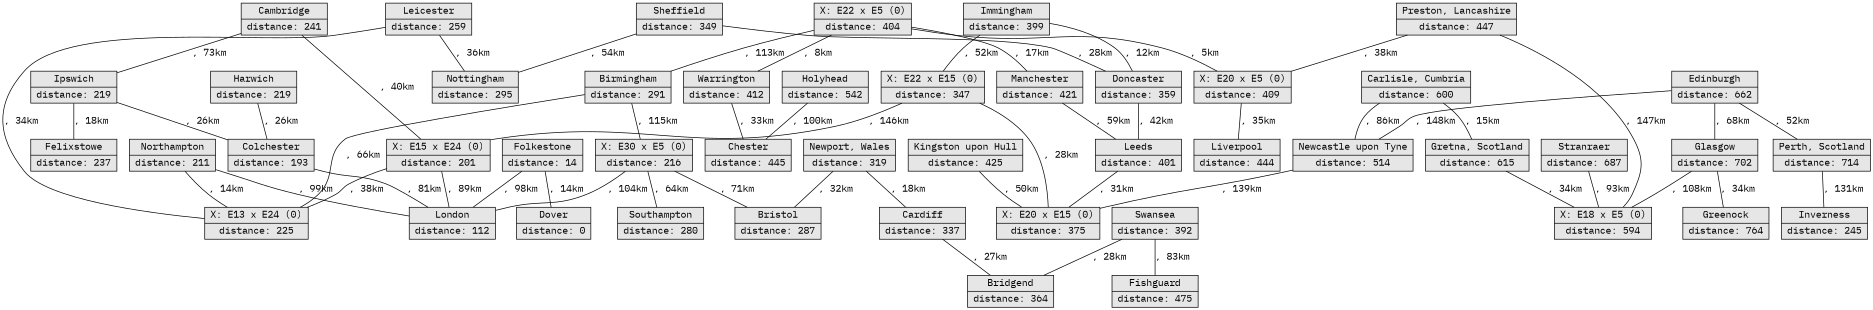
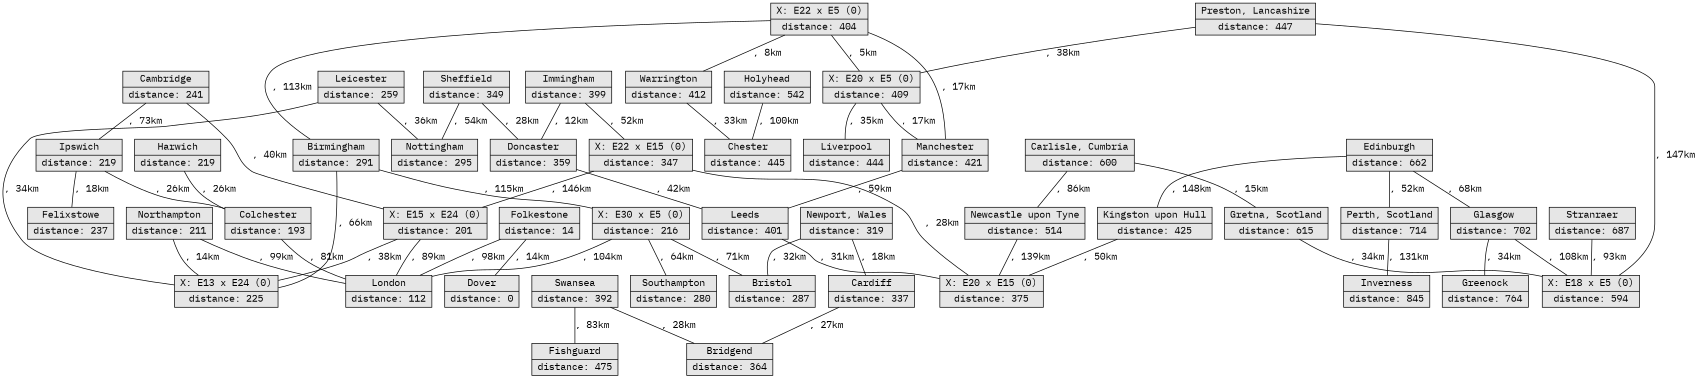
(1521, 102) -> (1243, 164)
none -> (897, 123)
(1825, 231) -> (1387, 299)
